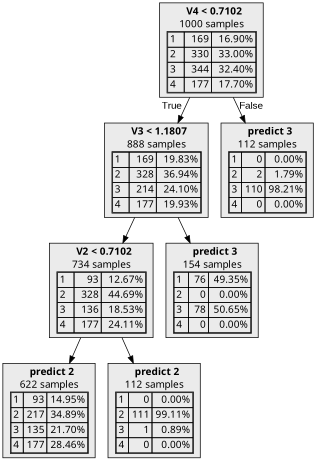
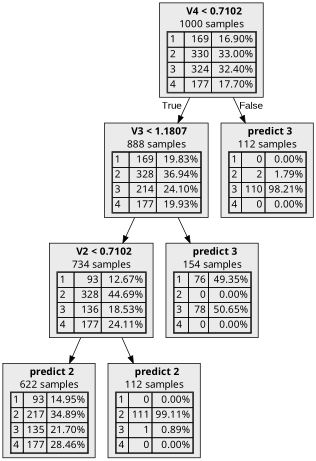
(200, 69) -> (200, 69)
